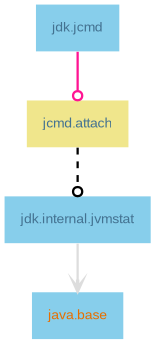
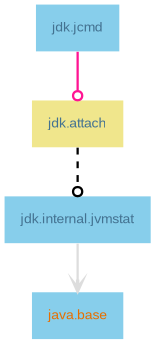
(78, 124) -> (78, 124)
